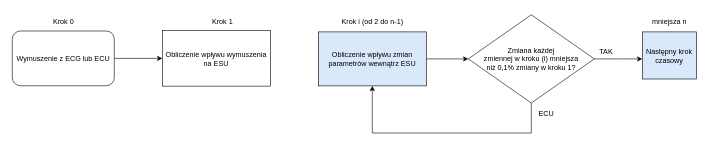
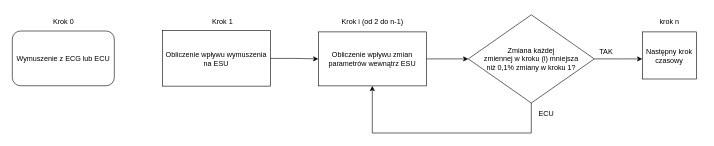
(670, 21) -> (670, 21)
(669, 55) -> (669, 55)
(136, 58) -> none
none -> (292, 58)
(372, 59) -> (372, 59)
